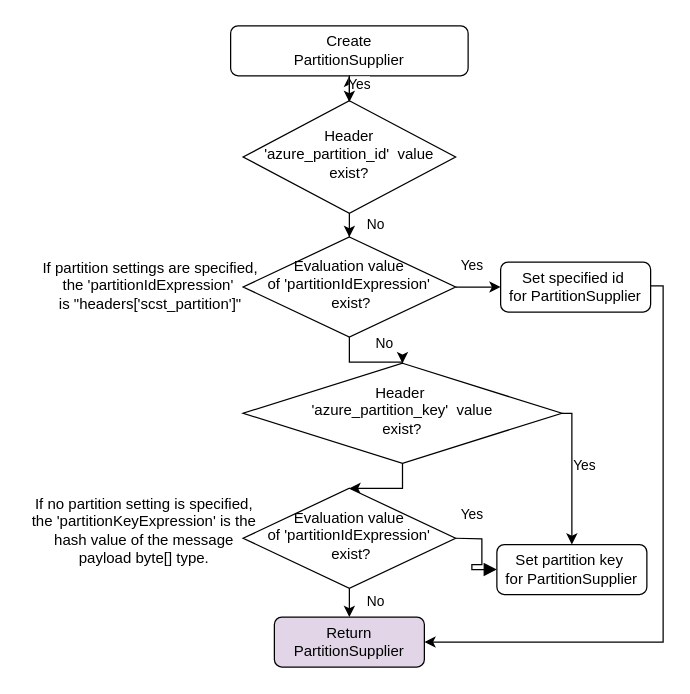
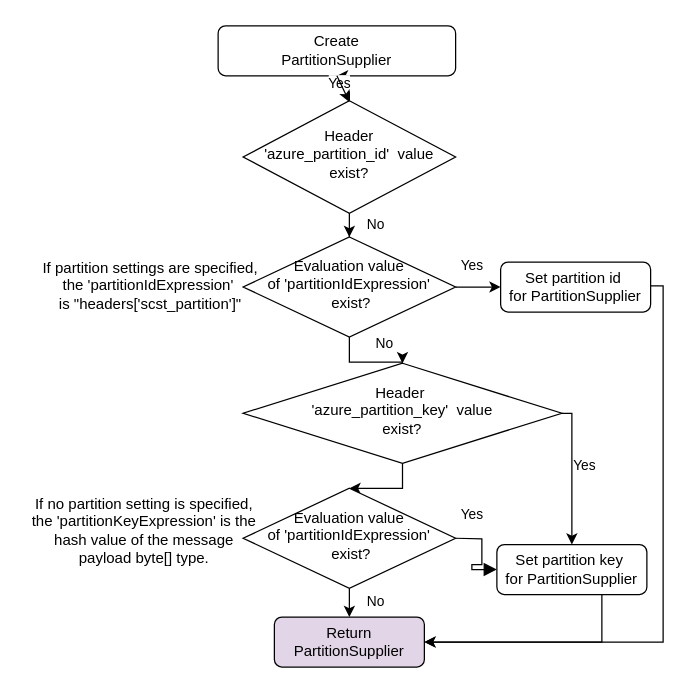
(349, 51) -> (337, 51)
(576, 287) -> (576, 287)
none -> (602, 616)
